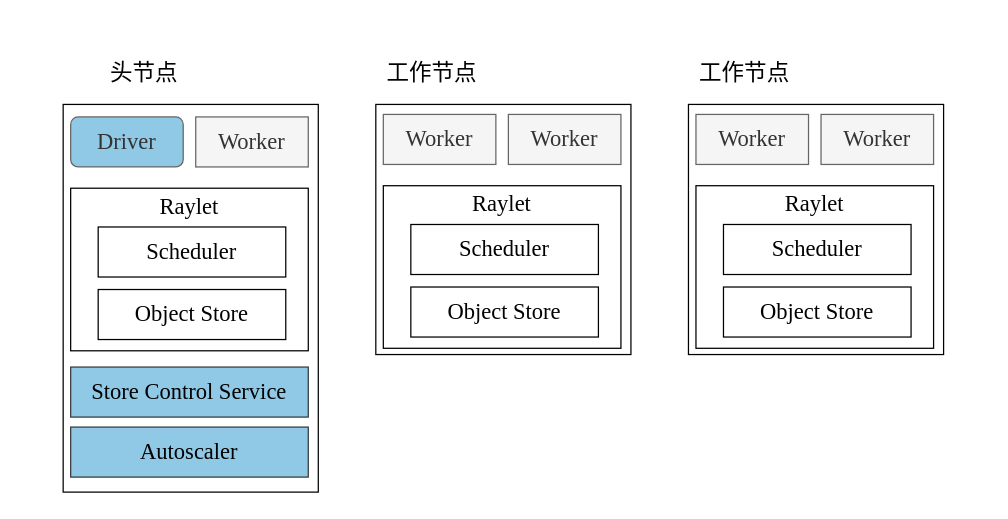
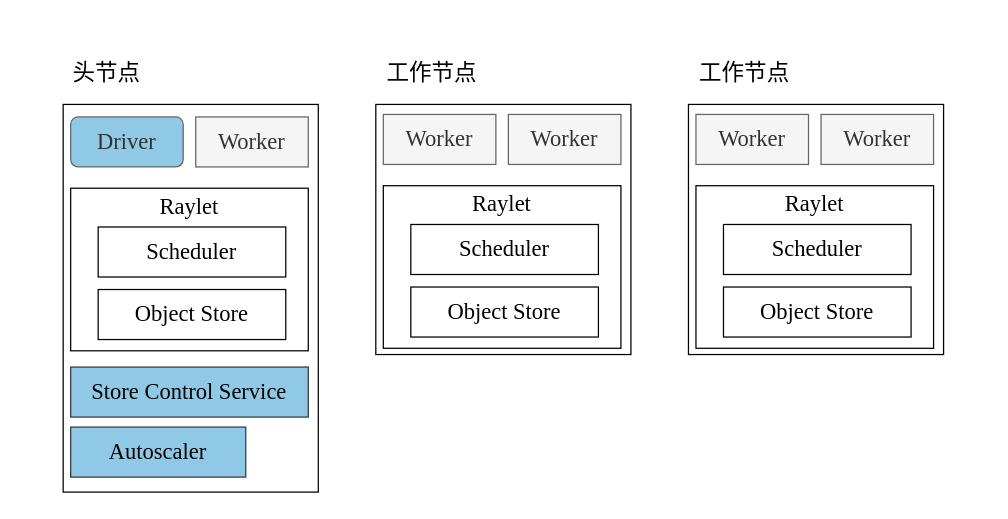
(144, 73) -> (107, 73)
(189, 452) -> (158, 452)
